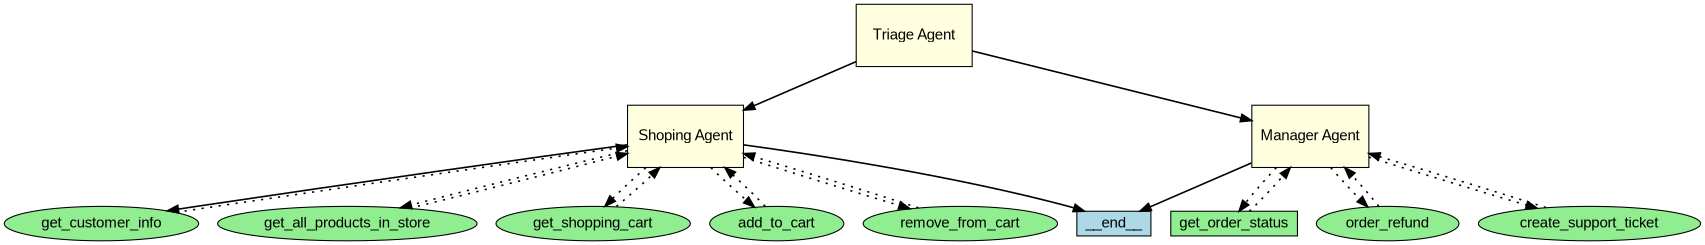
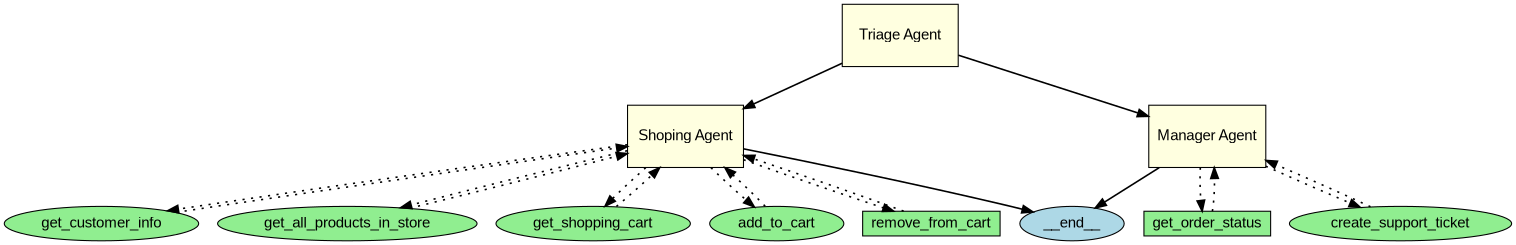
(403, 176) -> (403, 176)
(960, 224) -> (931, 224)
(1114, 224) -> (1072, 224)
(1388, 224) -> none
